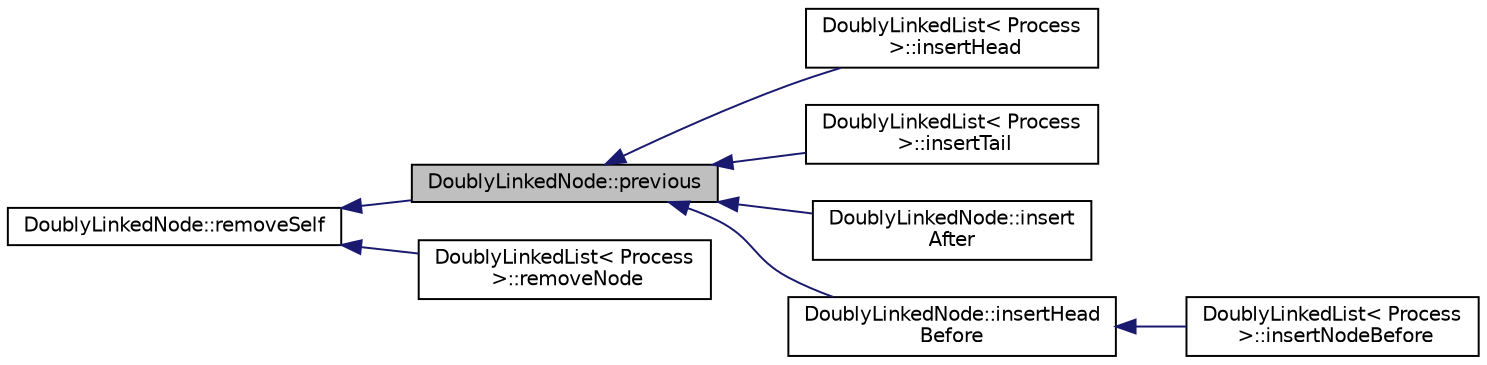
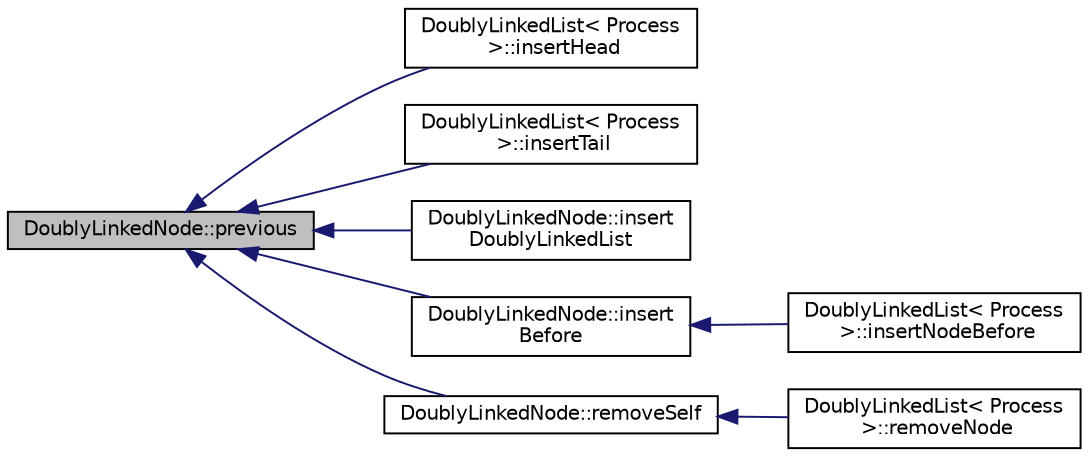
(386, 203) -> (318, 341)
(952, 230) -> (551, 230)
(952, 327) -> (551, 327)
